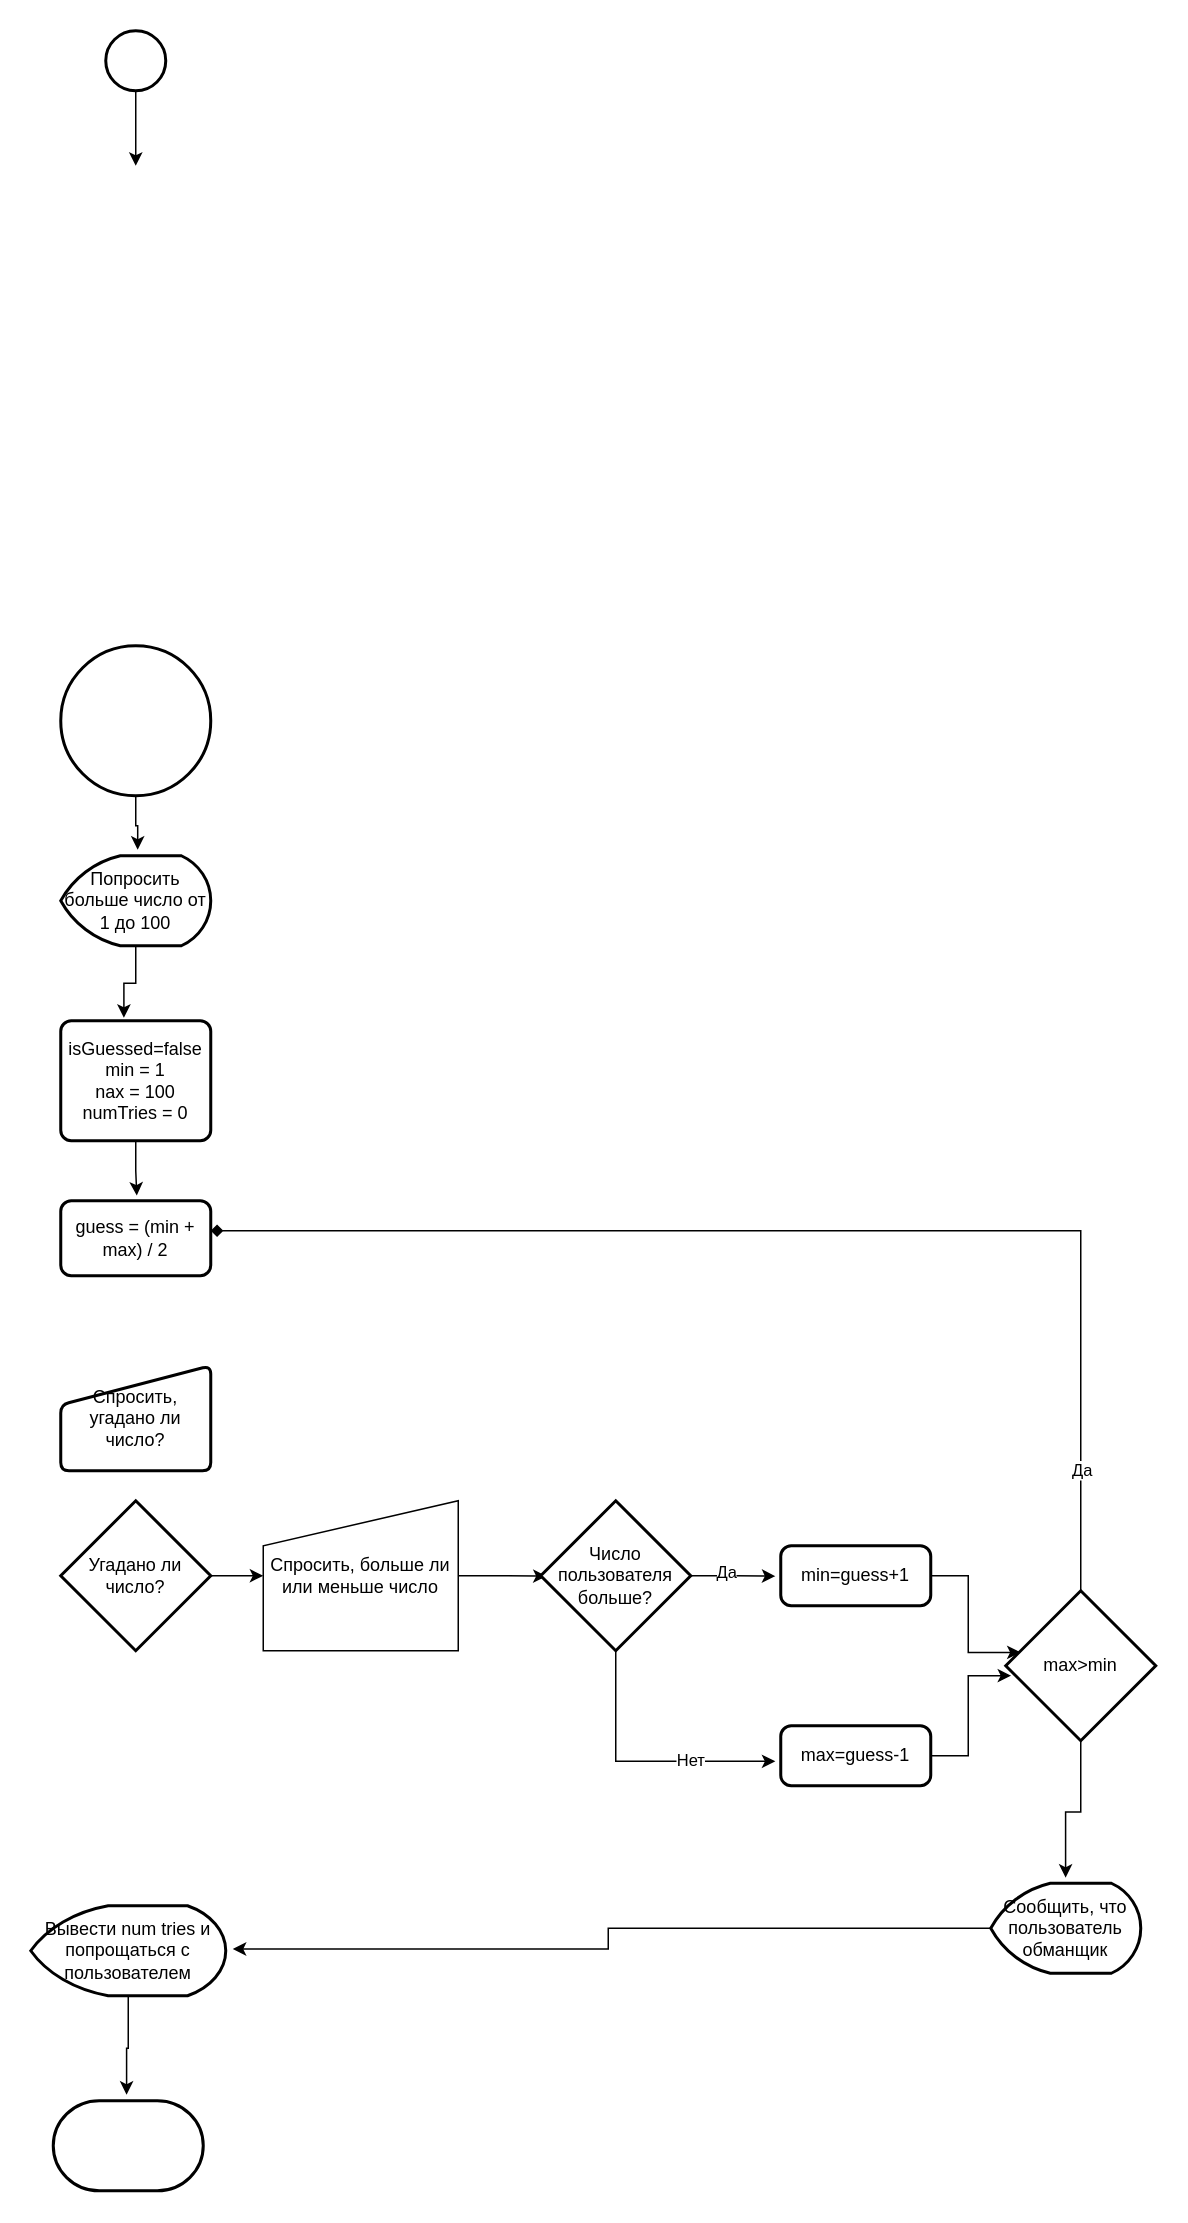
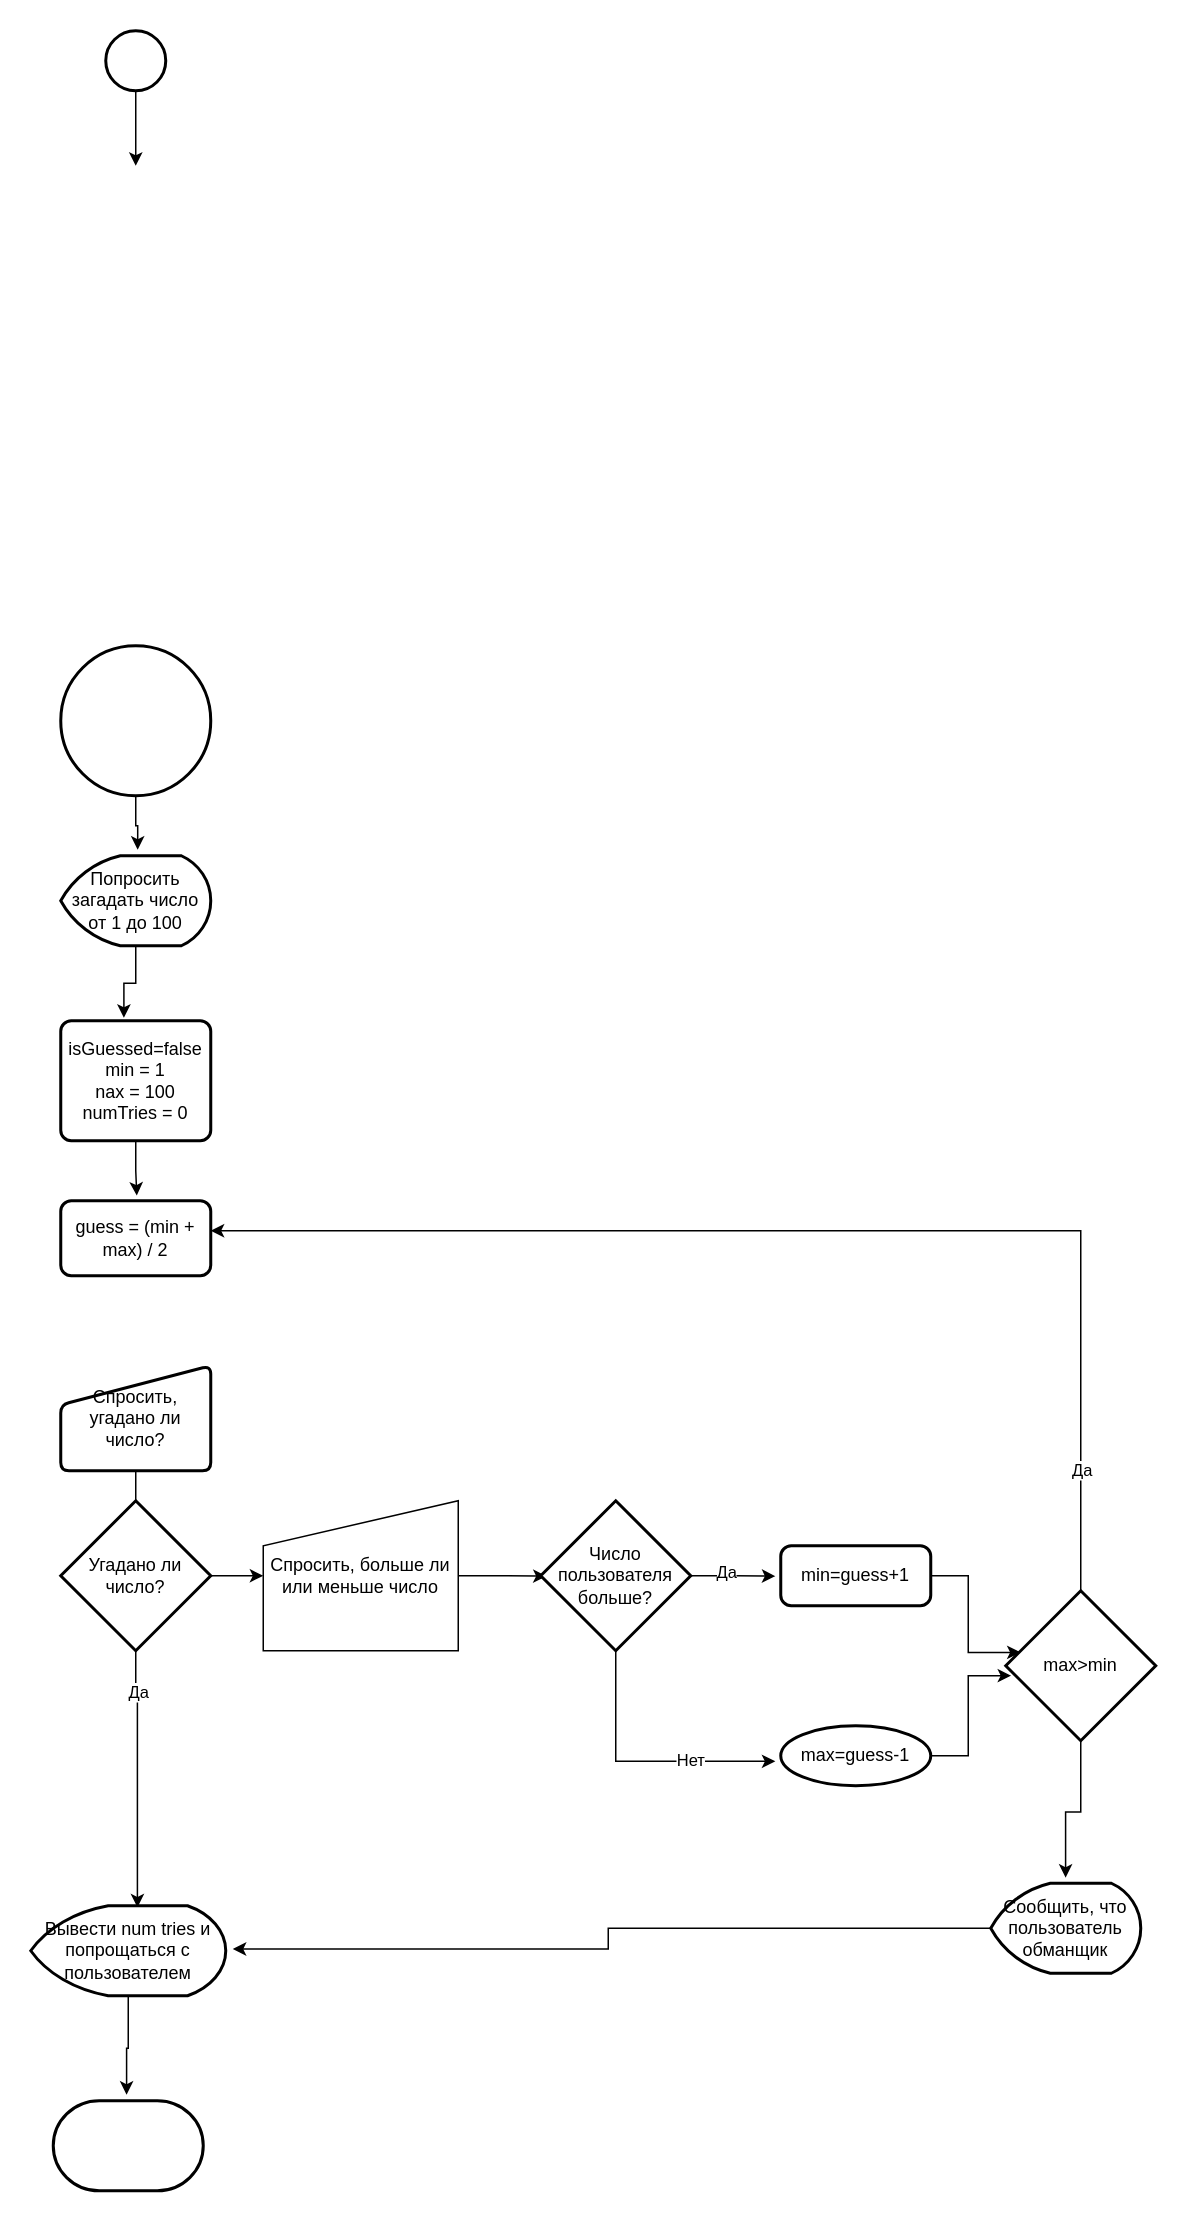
(136, 901) -> (136, 901)
(223, 1231) -> (222, 1231)
(856, 1756) -> (856, 1756)
none -> (137, 1774)
